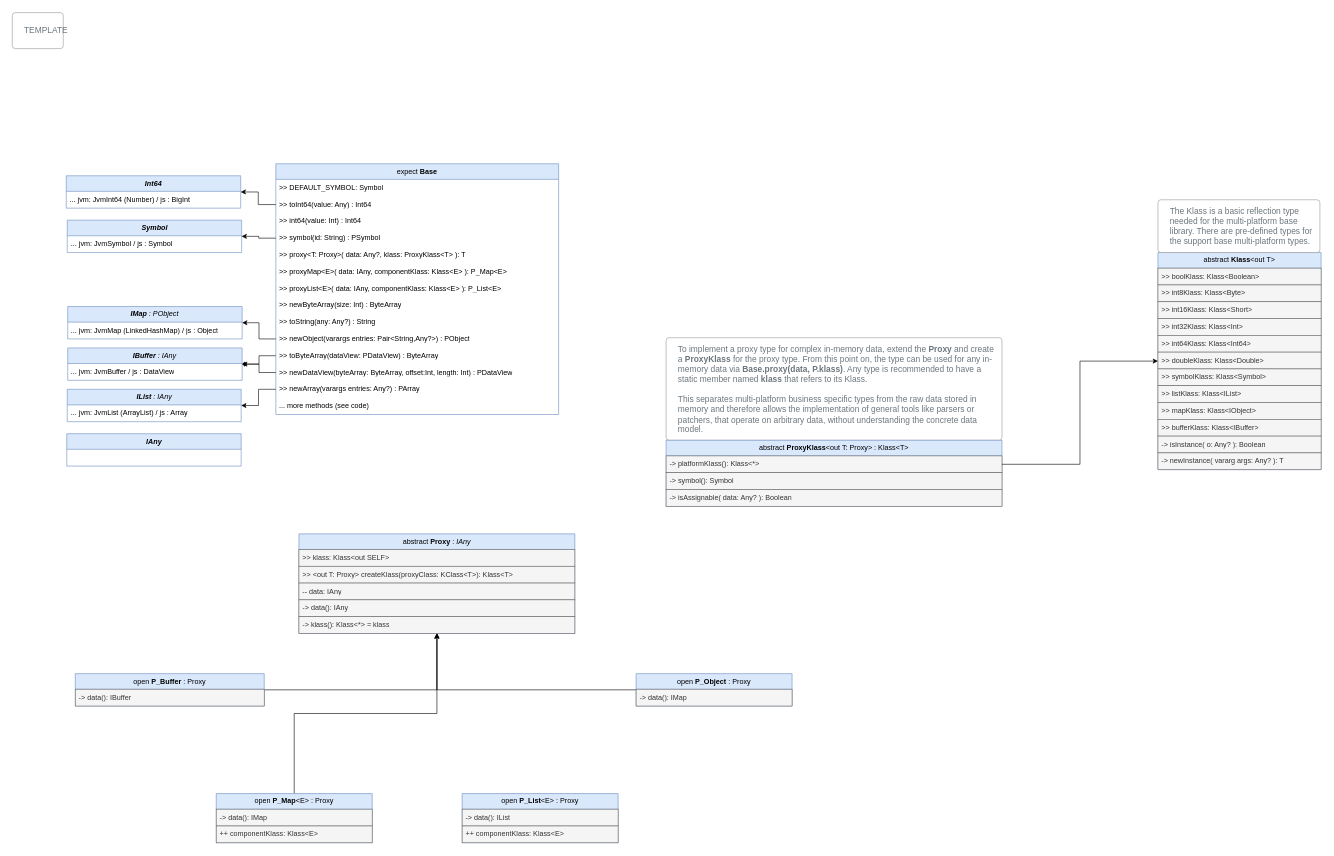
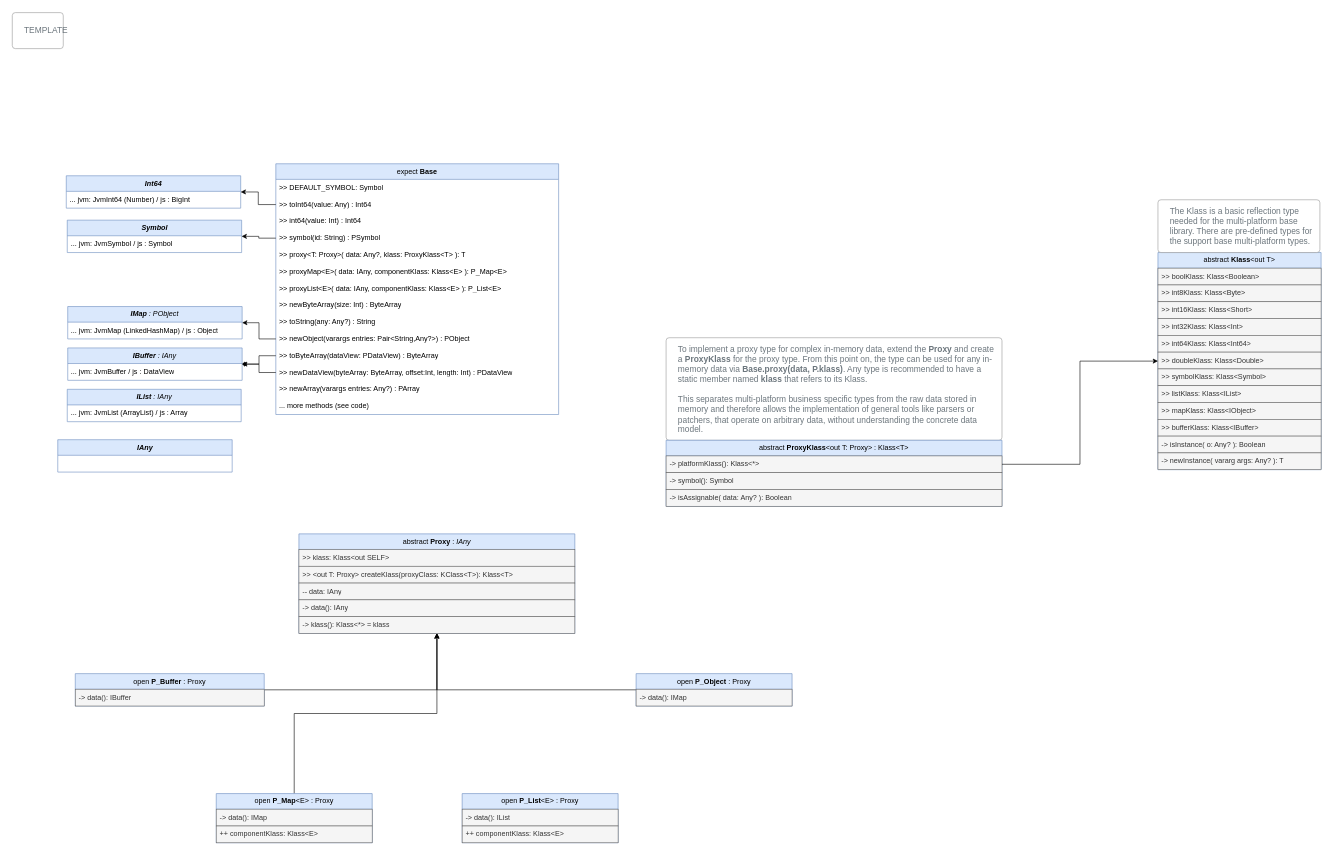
(259, 403) -> none
(154, 450) -> (145, 456)
